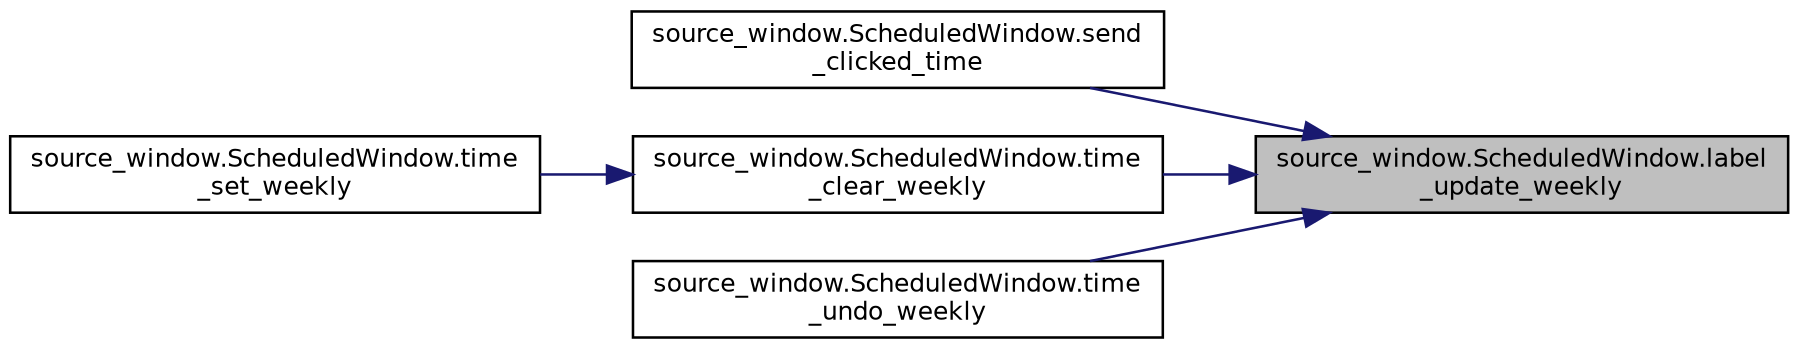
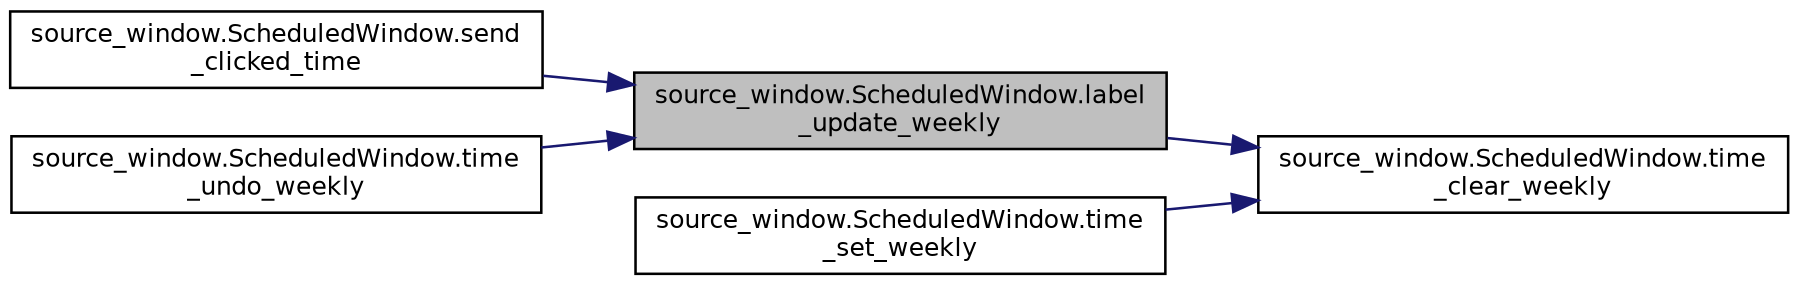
(1196, 174) -> (1200, 141)
